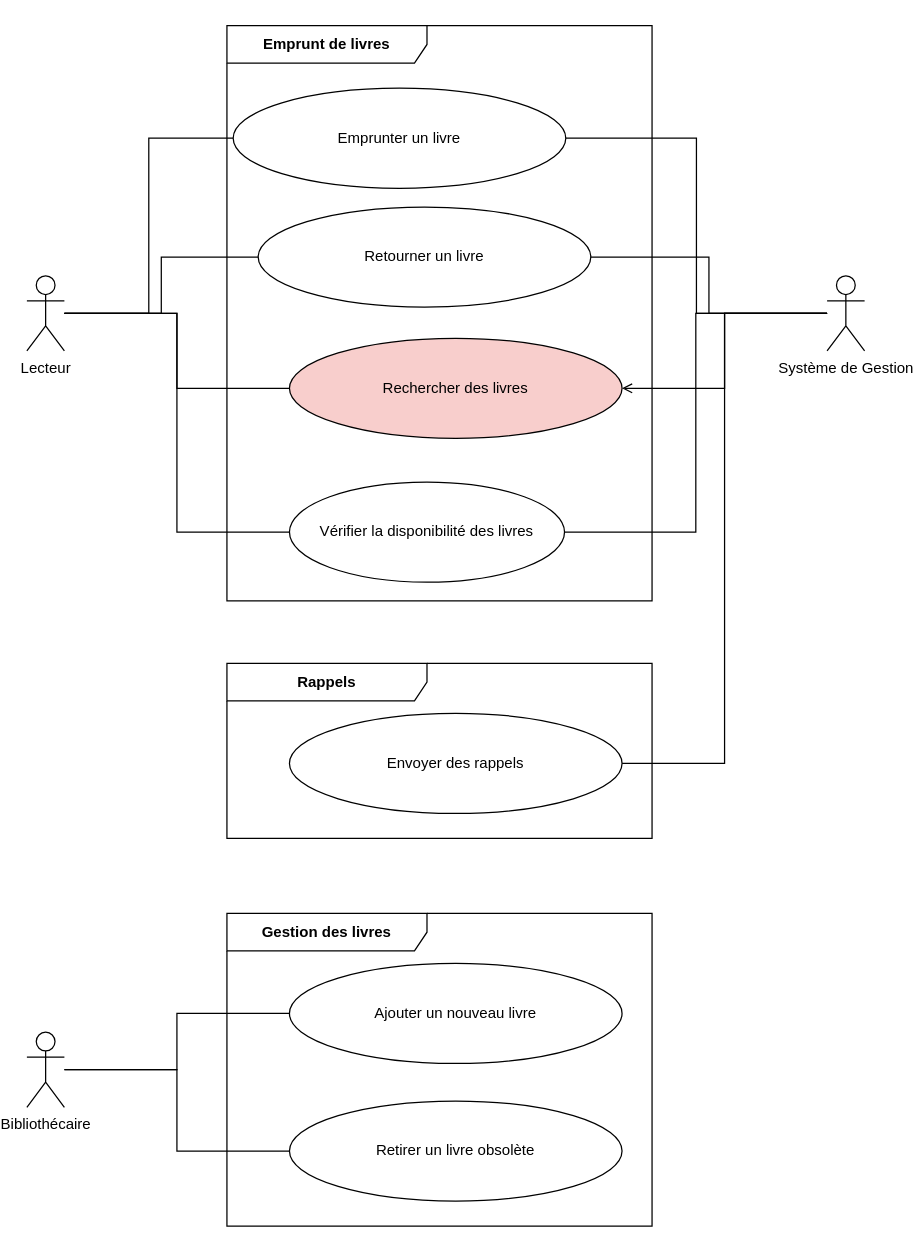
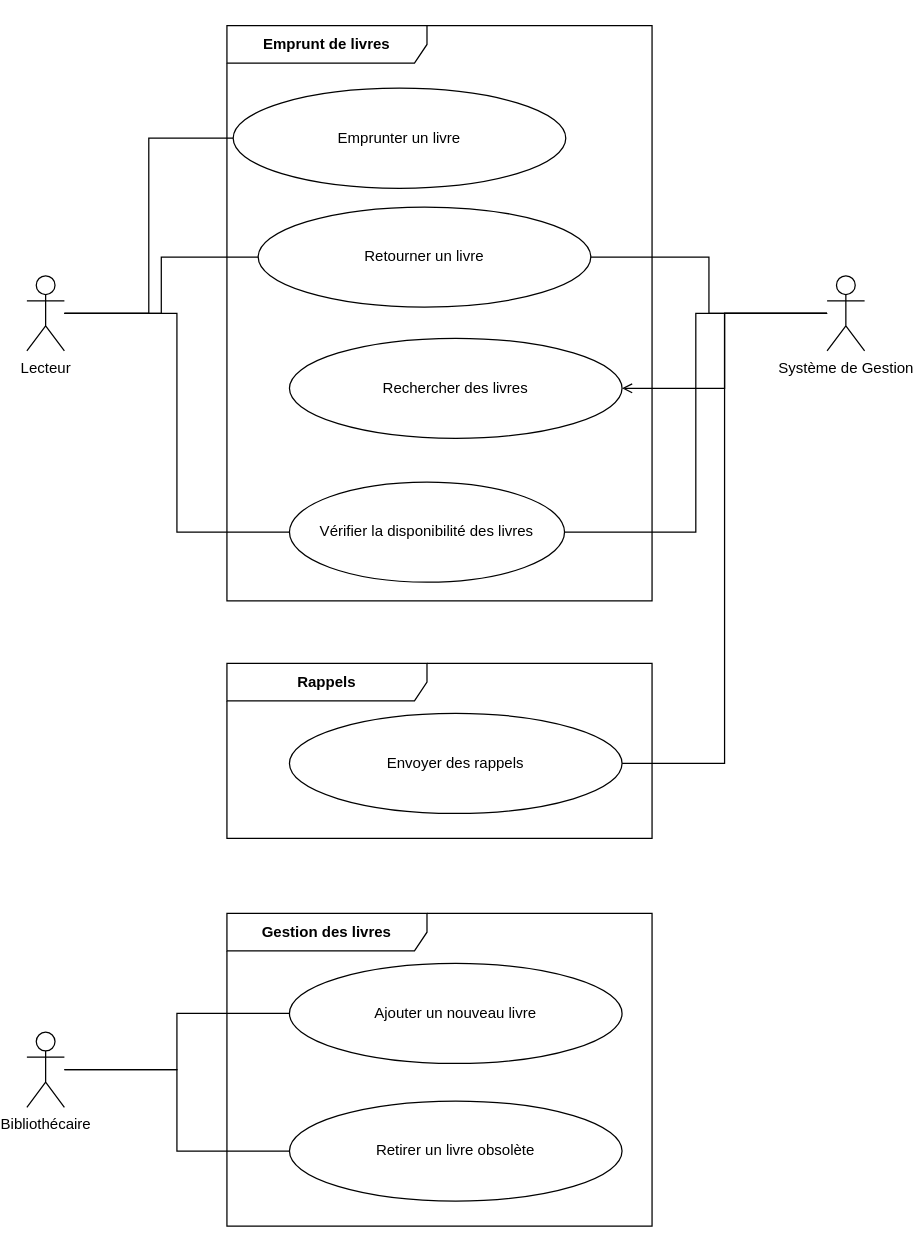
(696, 159) -> none
(234, 388) -> none
(456, 388) -> (456, 388)
